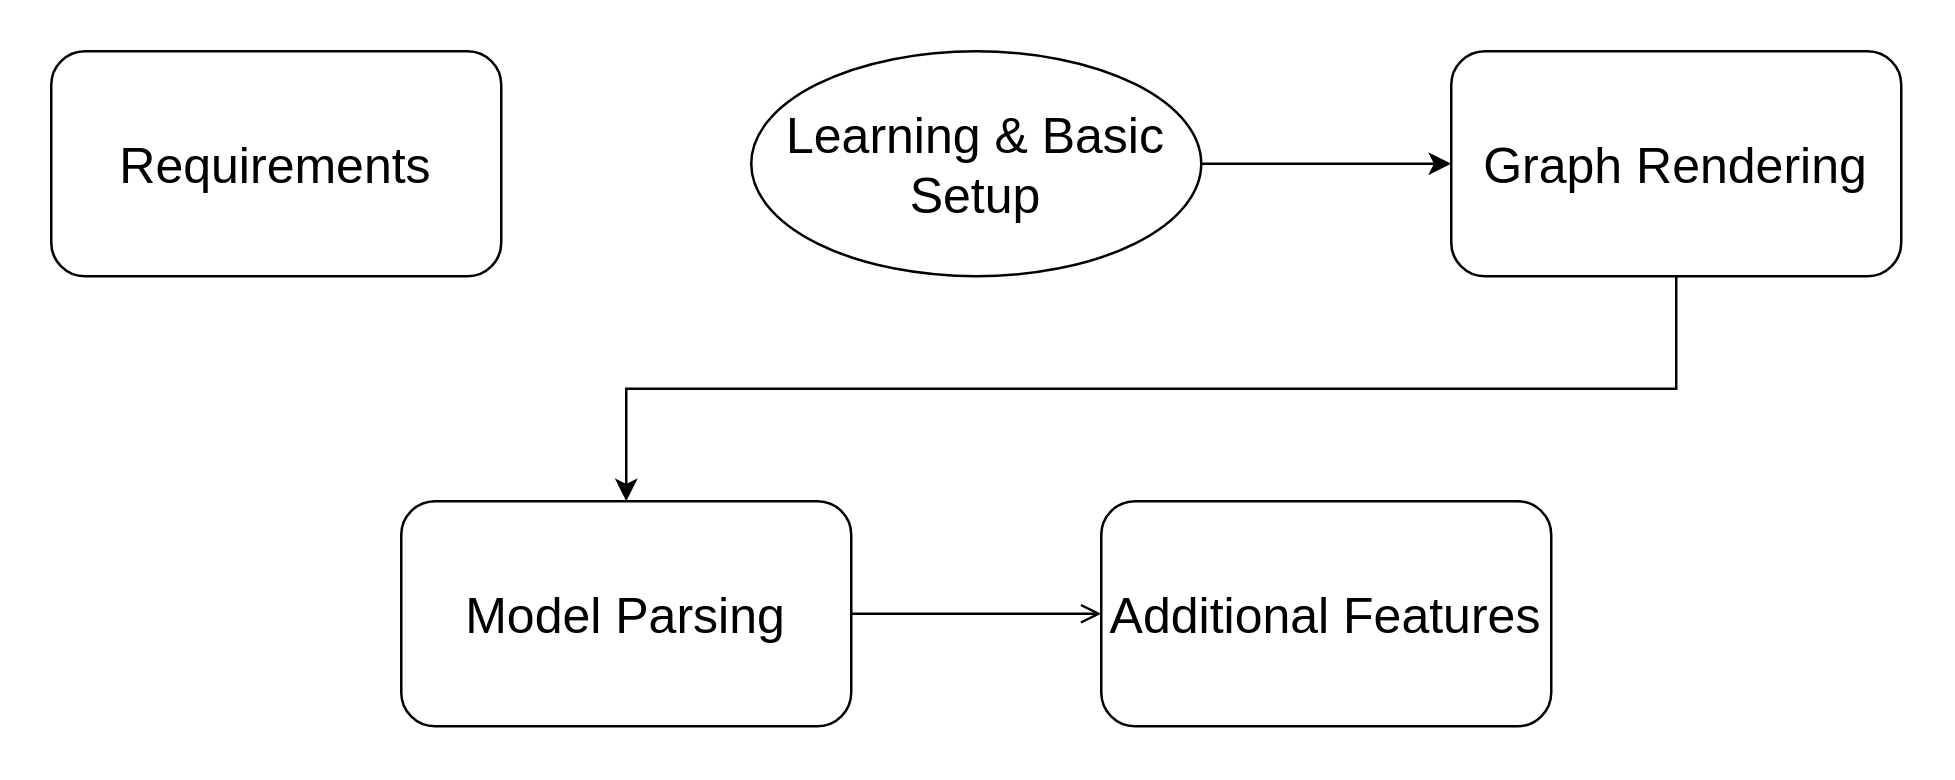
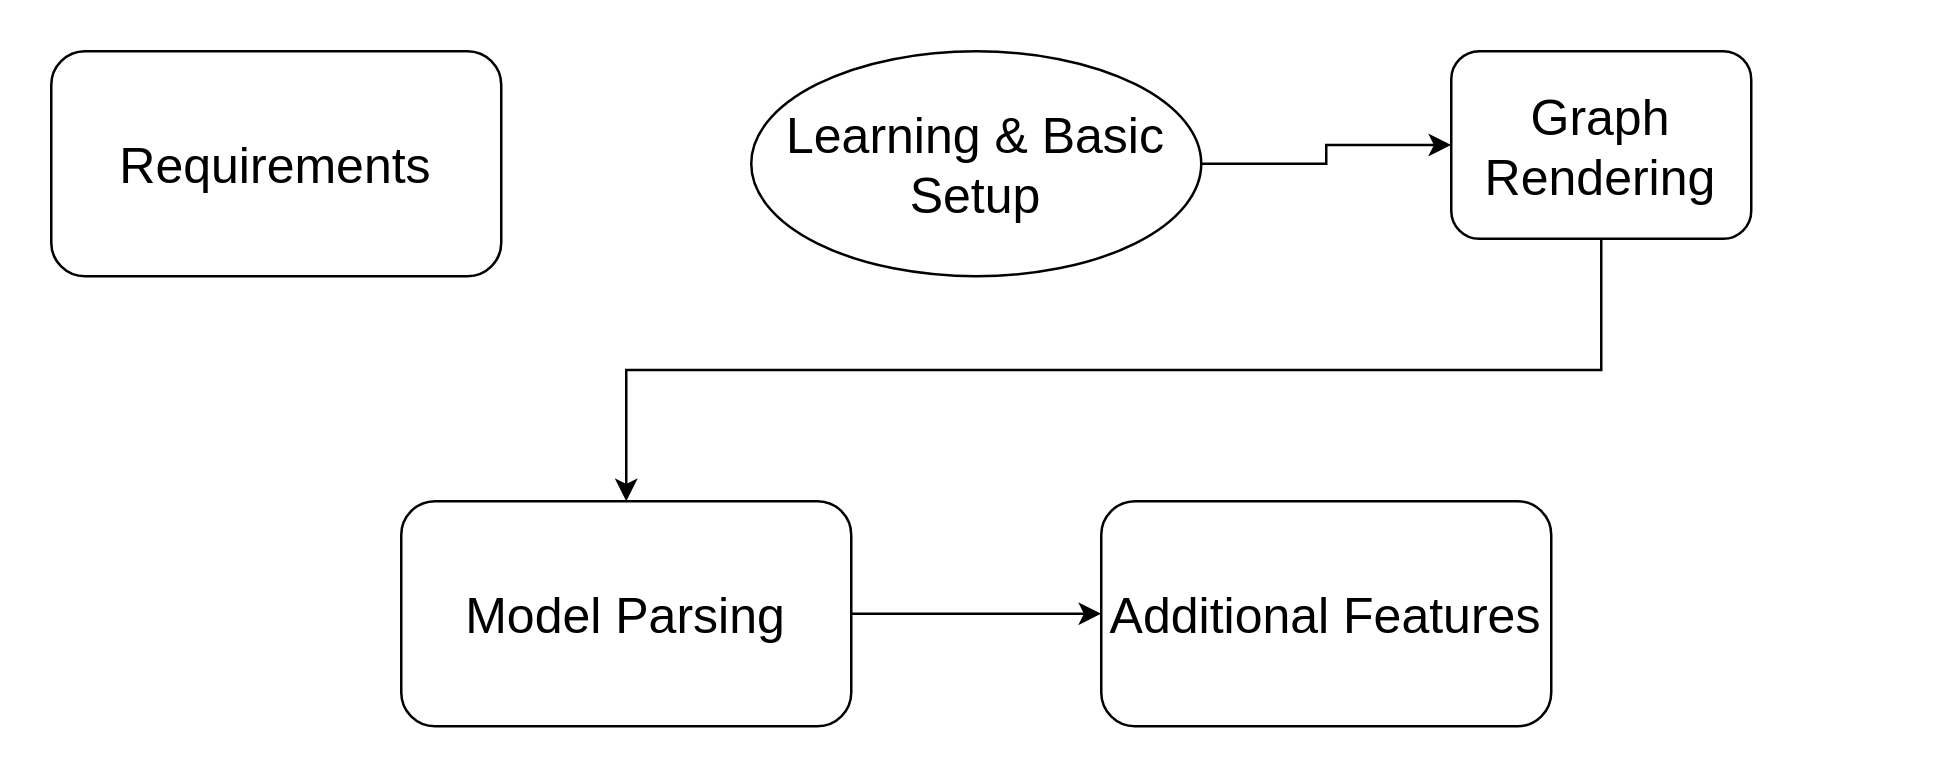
(1676, 164) -> (1601, 145)
(1087, 614) -> (1083, 614)
